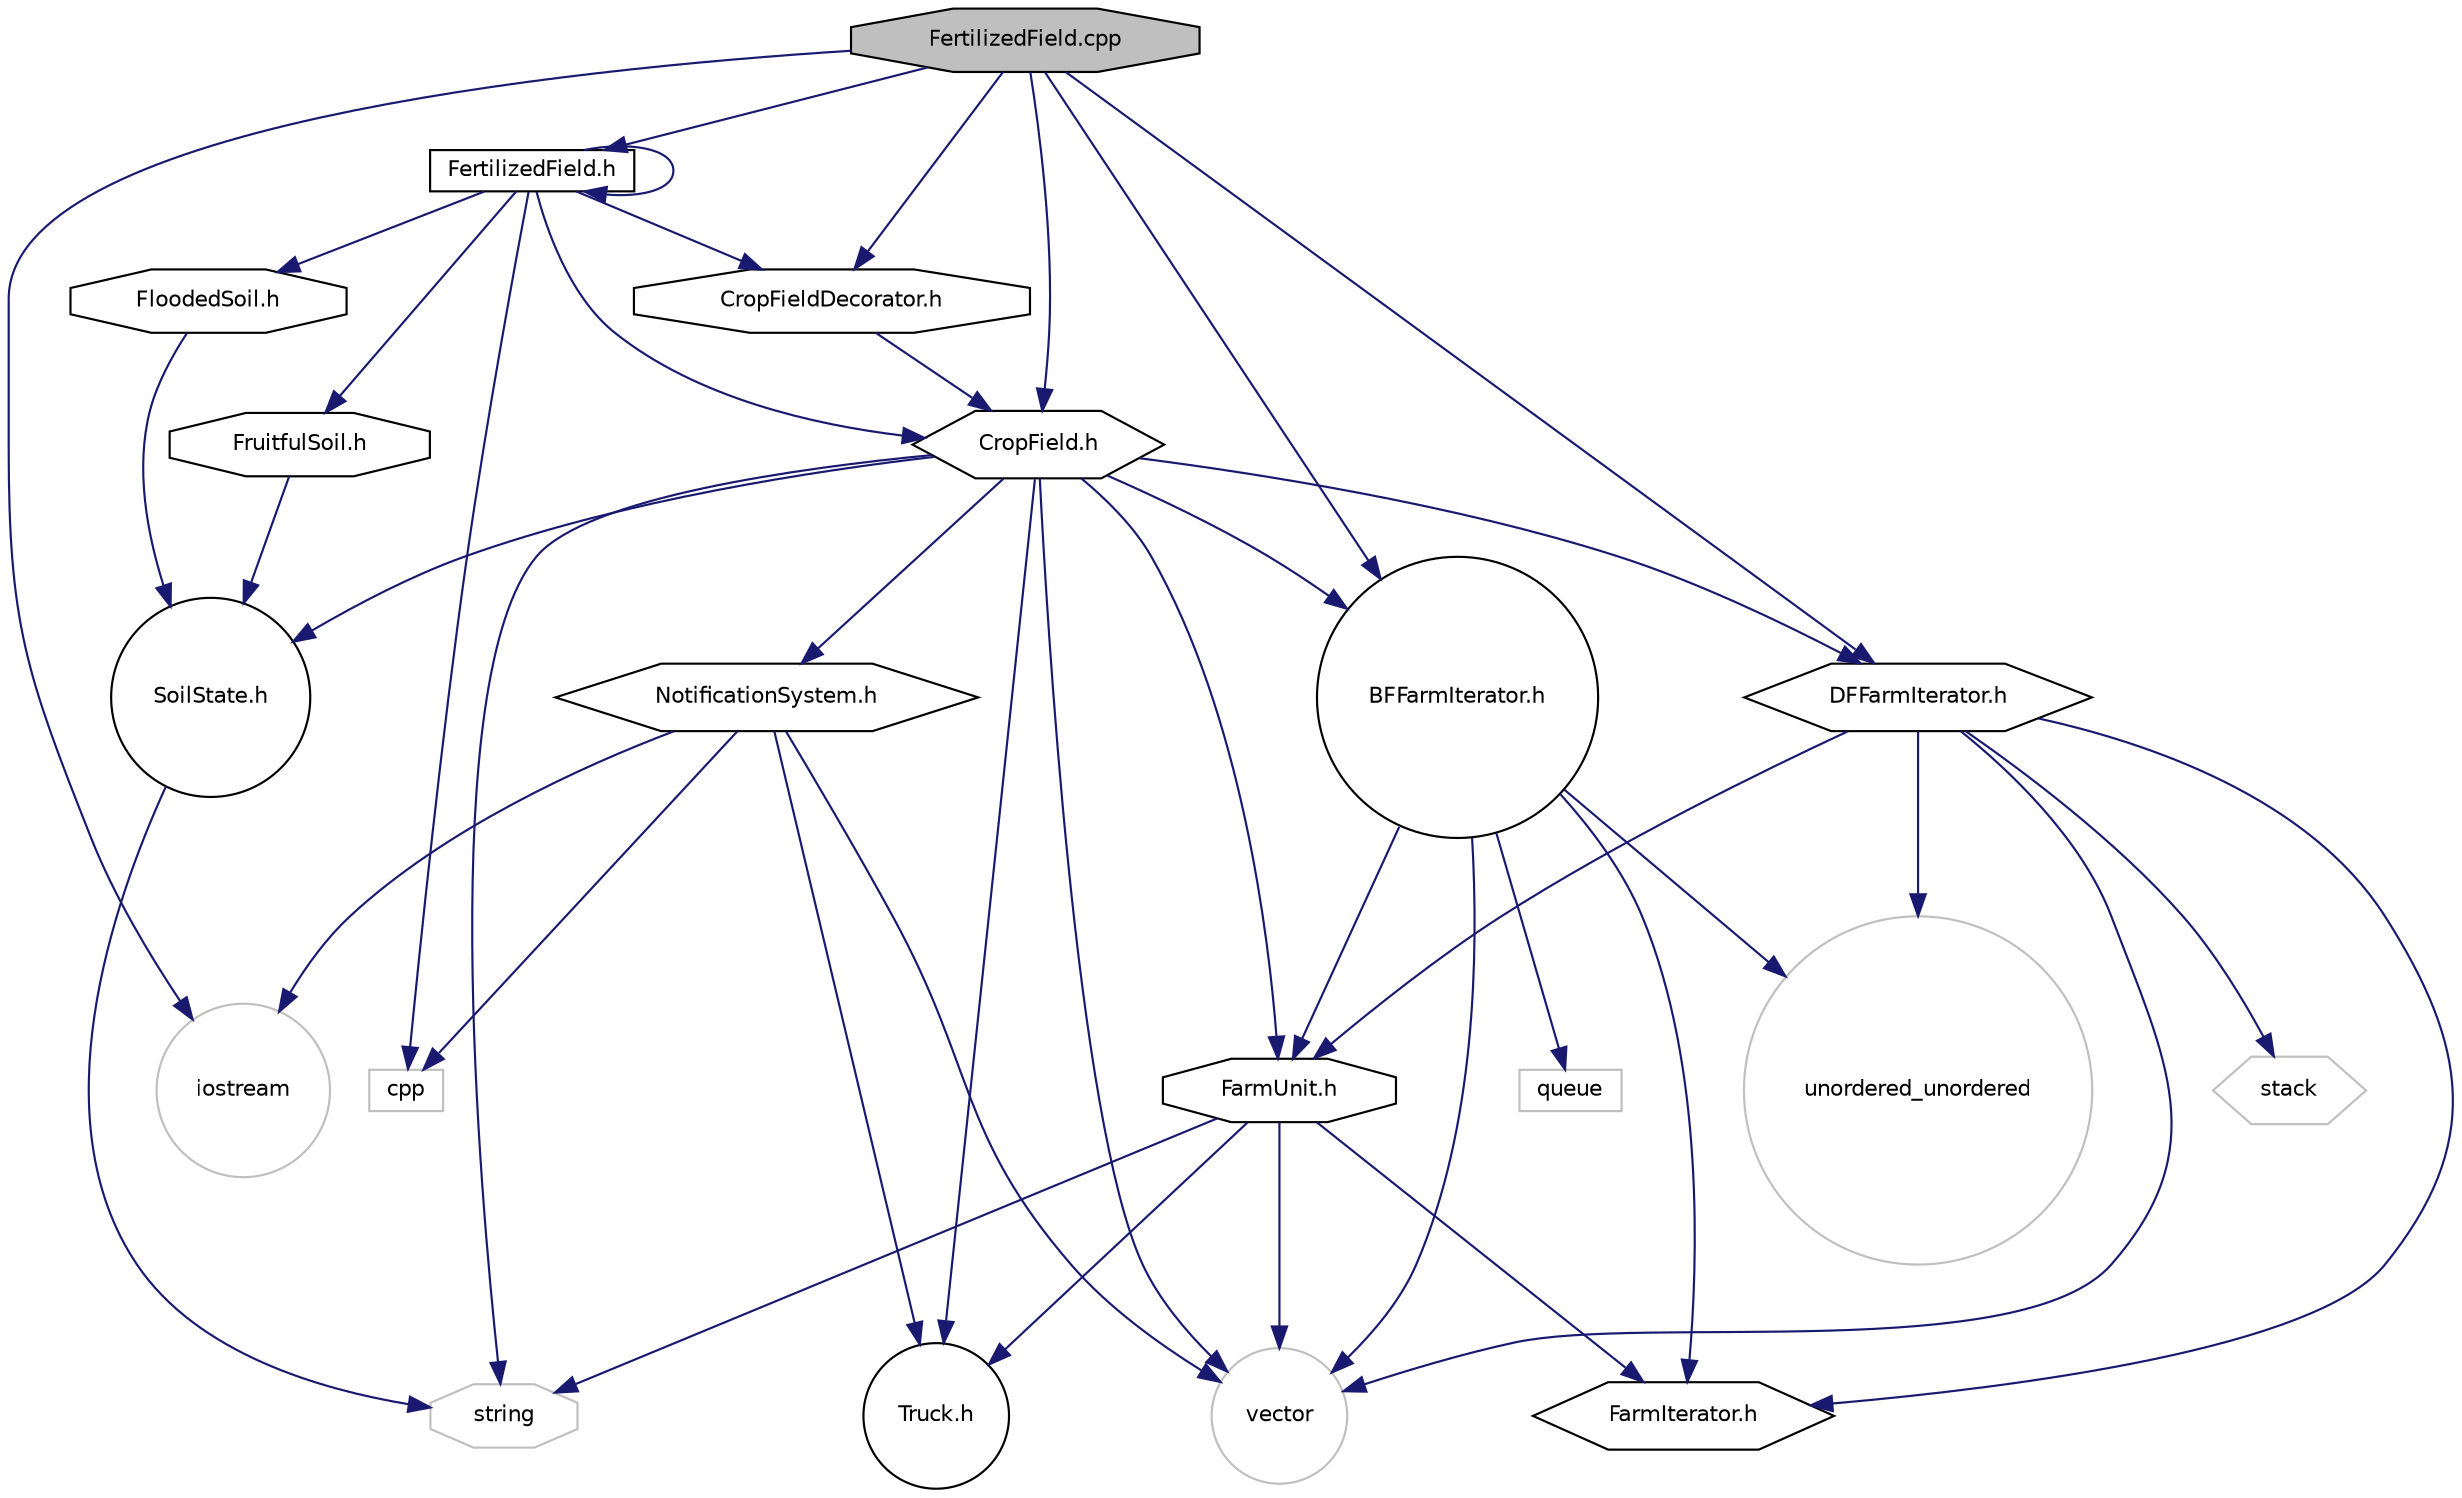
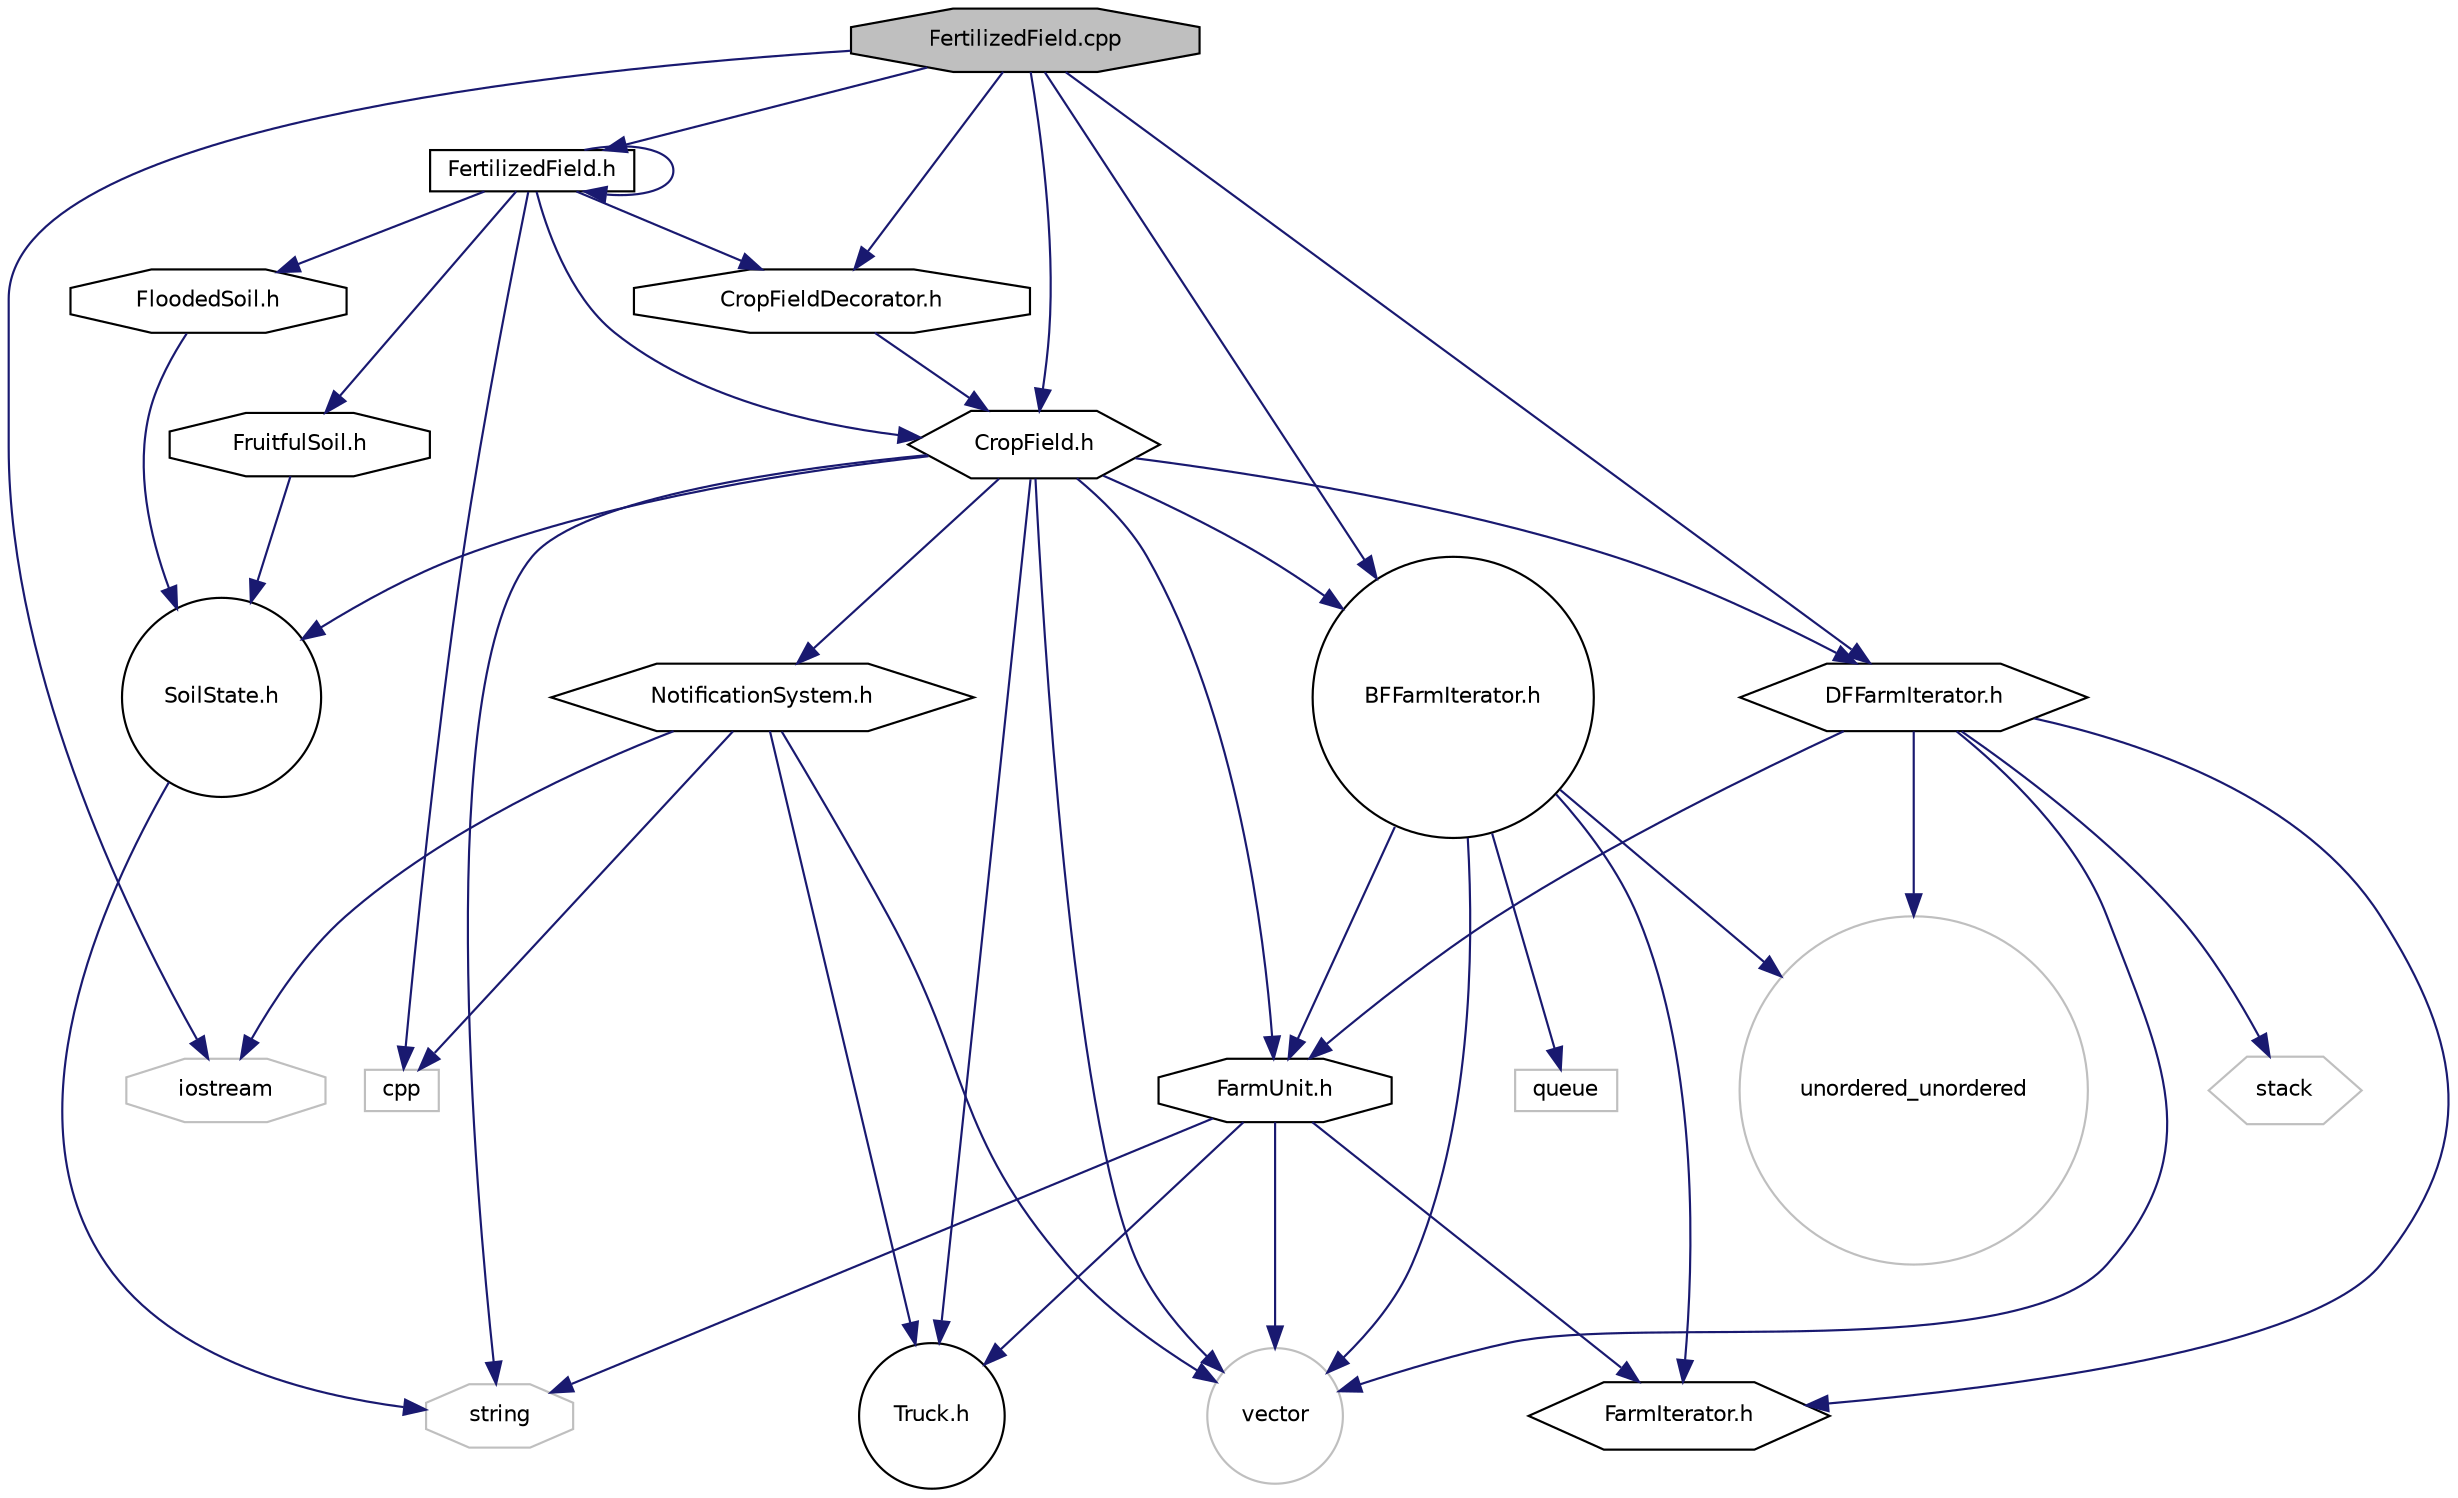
(243, 1090) -> (226, 1090)
